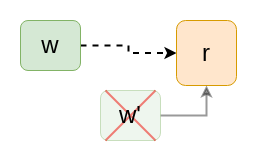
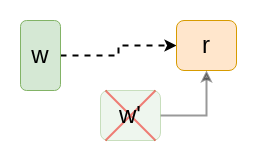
(51, 46) -> (41, 56)
(207, 53) -> (207, 46)
